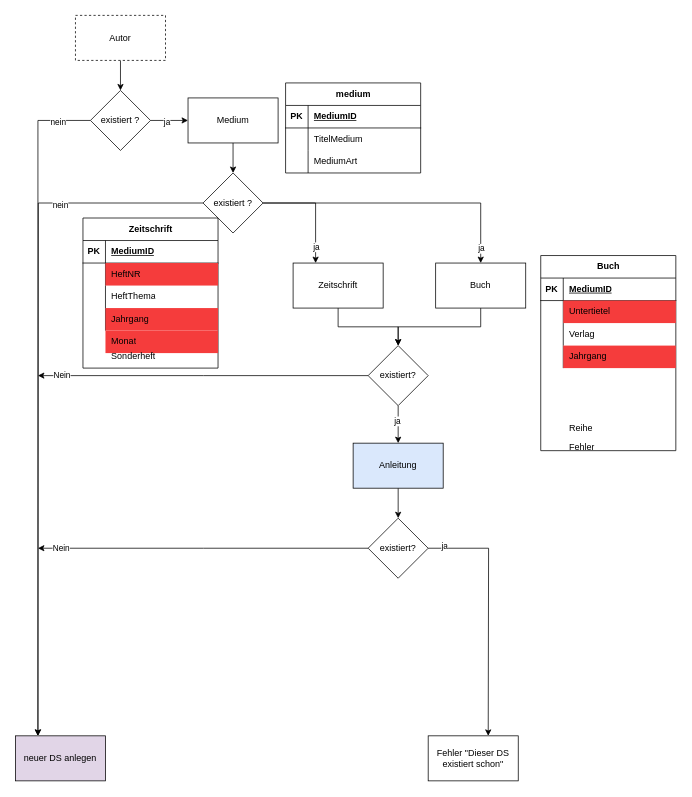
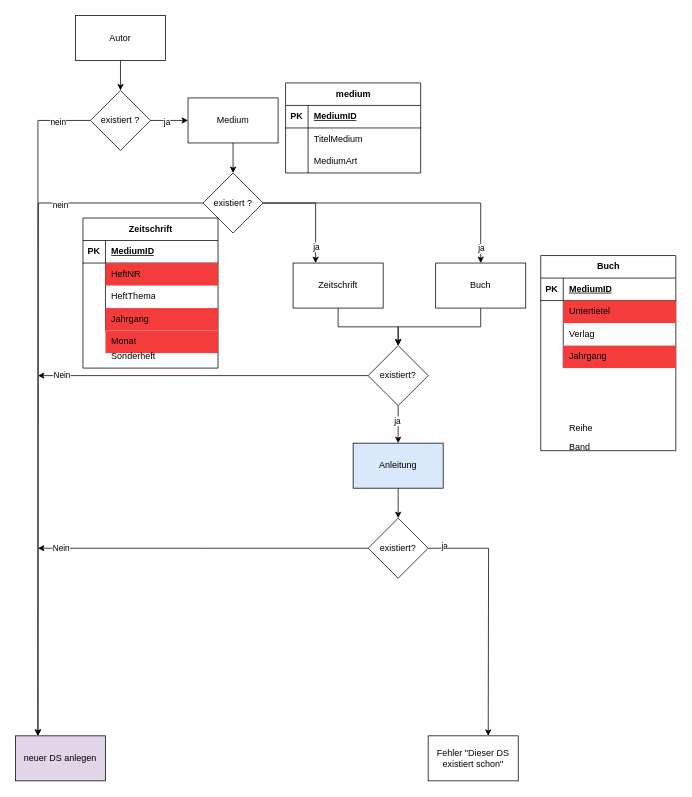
(120, 38) -> (120, 38)
(583, 447) -> (579, 447)
